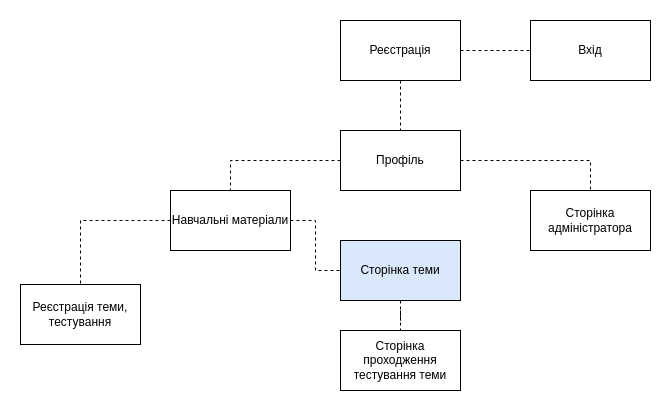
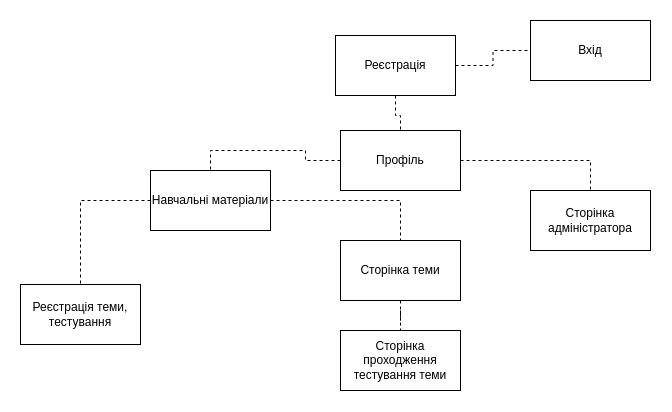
(401, 51) -> (396, 66)
(231, 221) -> (211, 201)
(401, 271) -> (401, 271)
